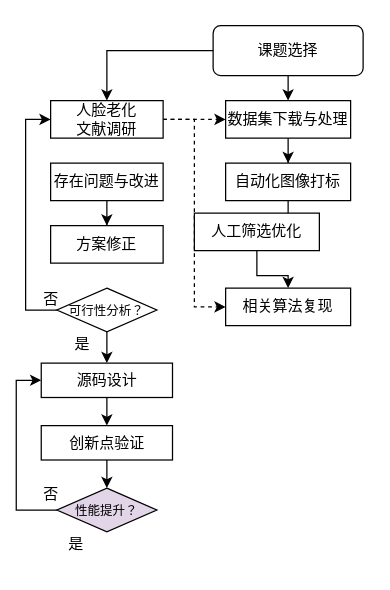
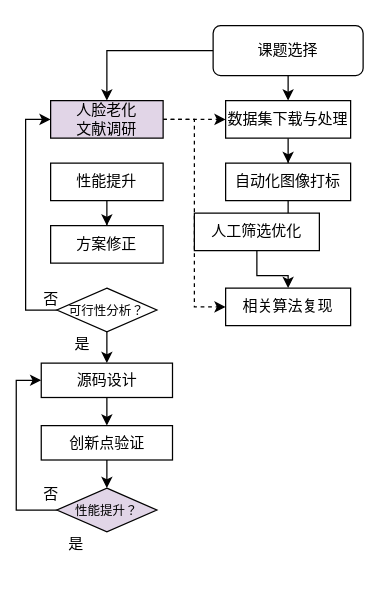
(107, 119) -> (107, 119)
(107, 182) -> (107, 182)
